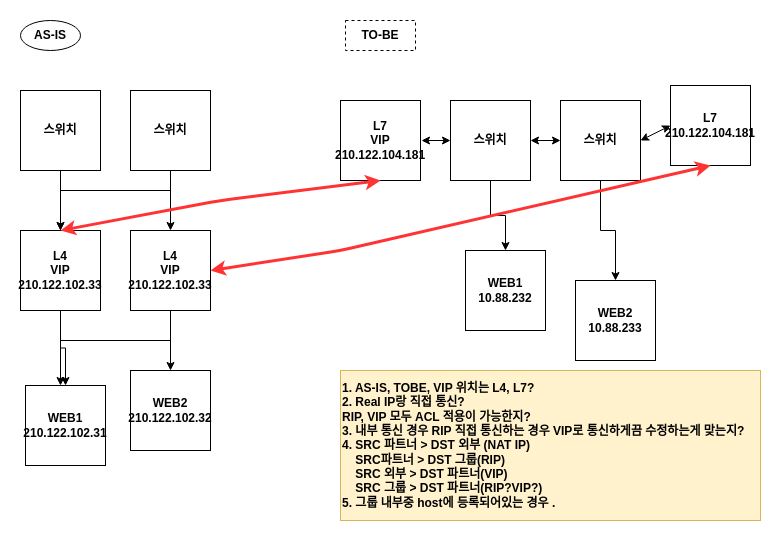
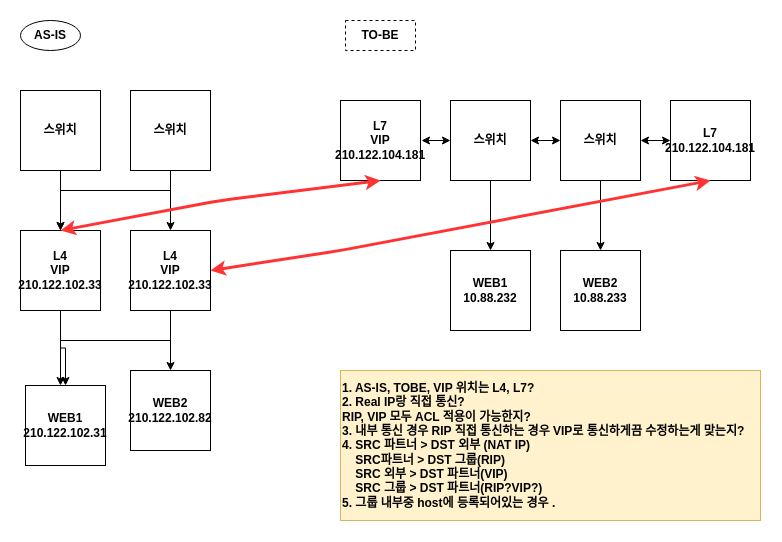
(711, 126) -> (711, 141)
(506, 291) -> (491, 291)
(616, 321) -> (601, 291)
(171, 411) -> (171, 411)
